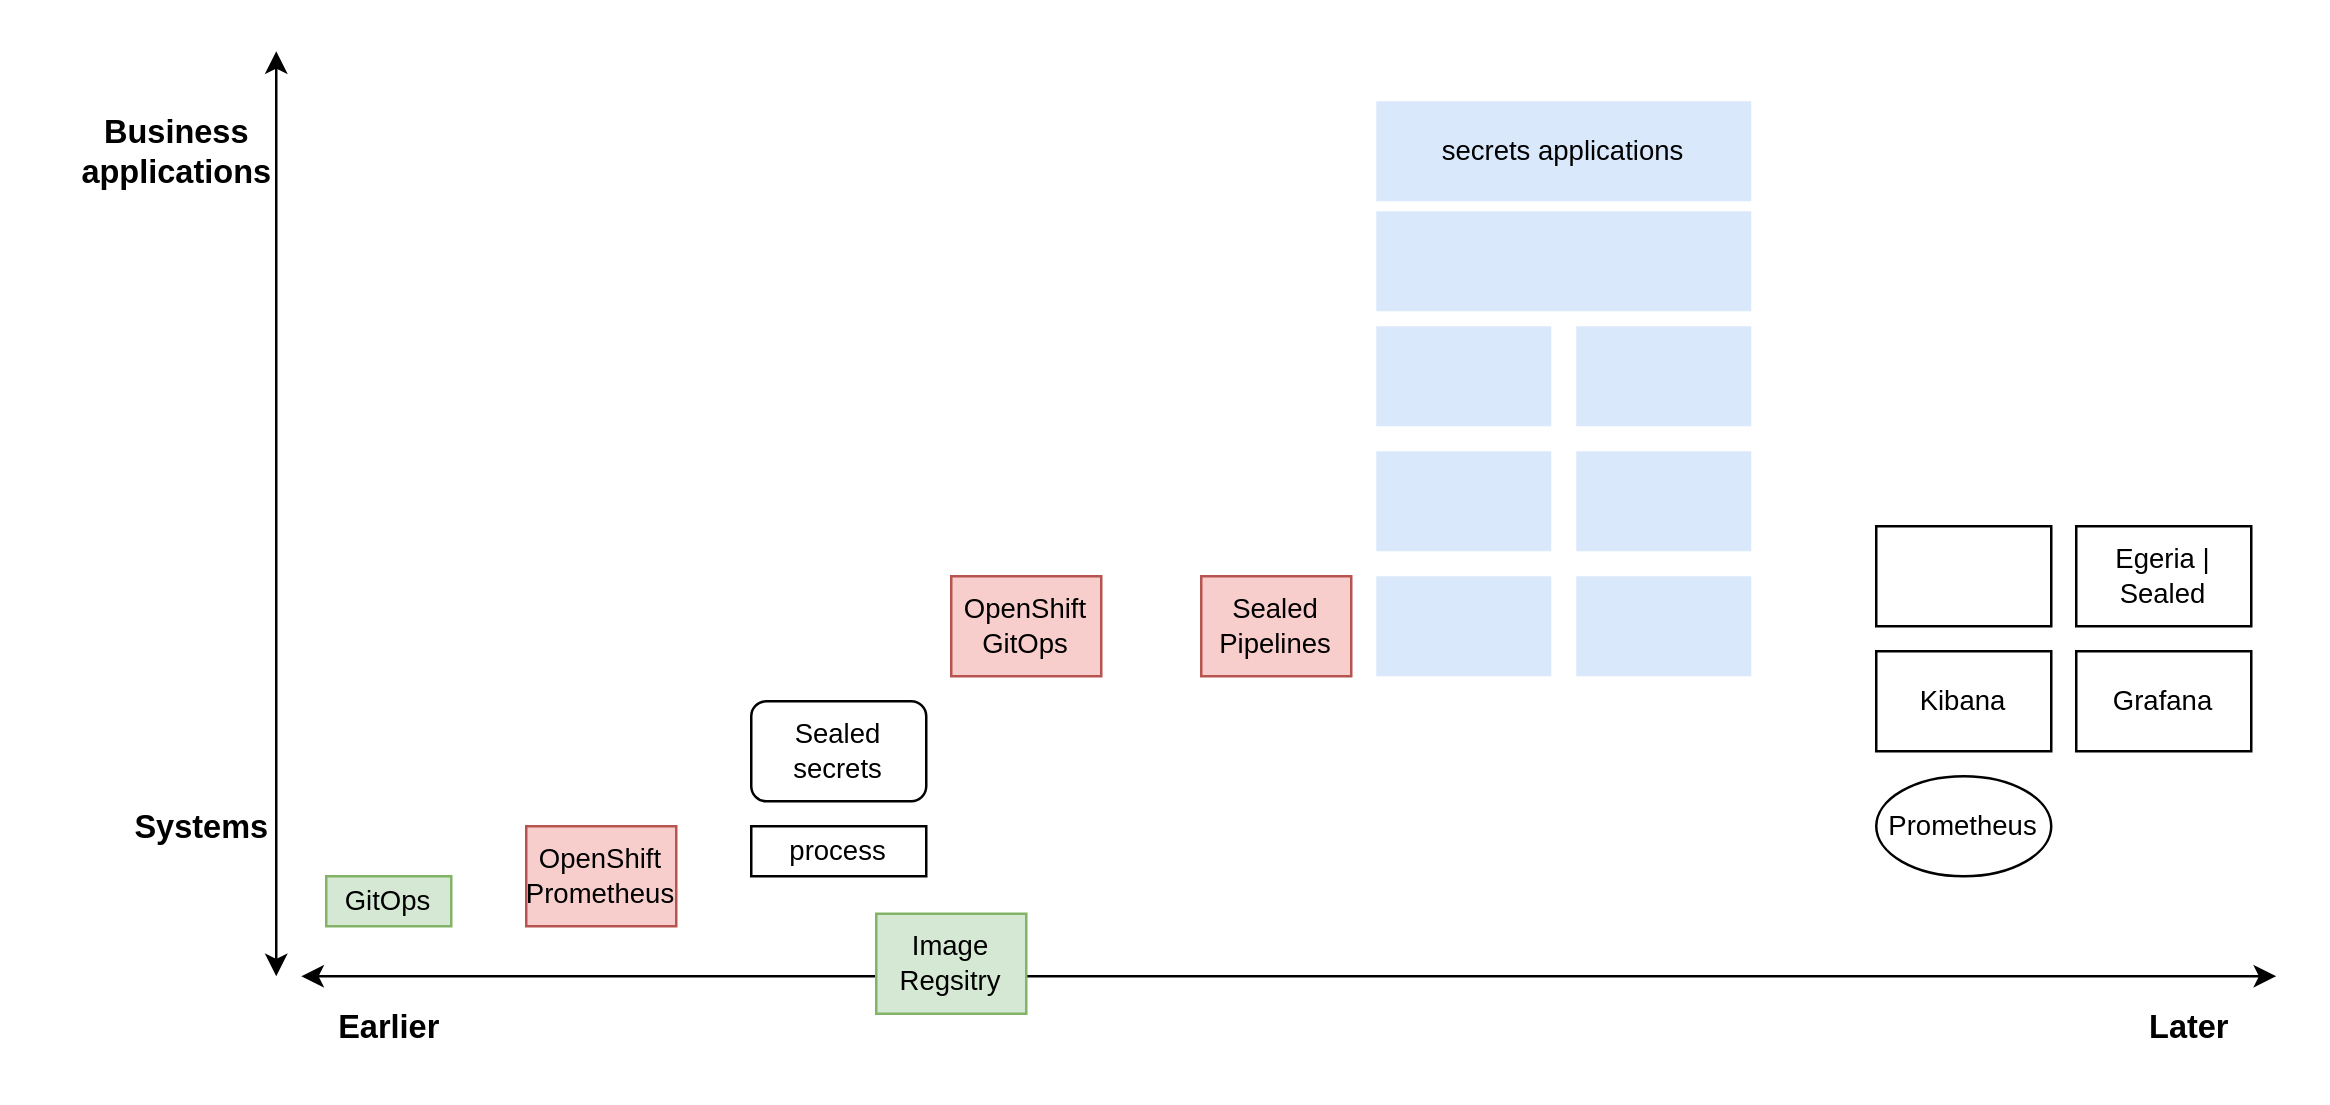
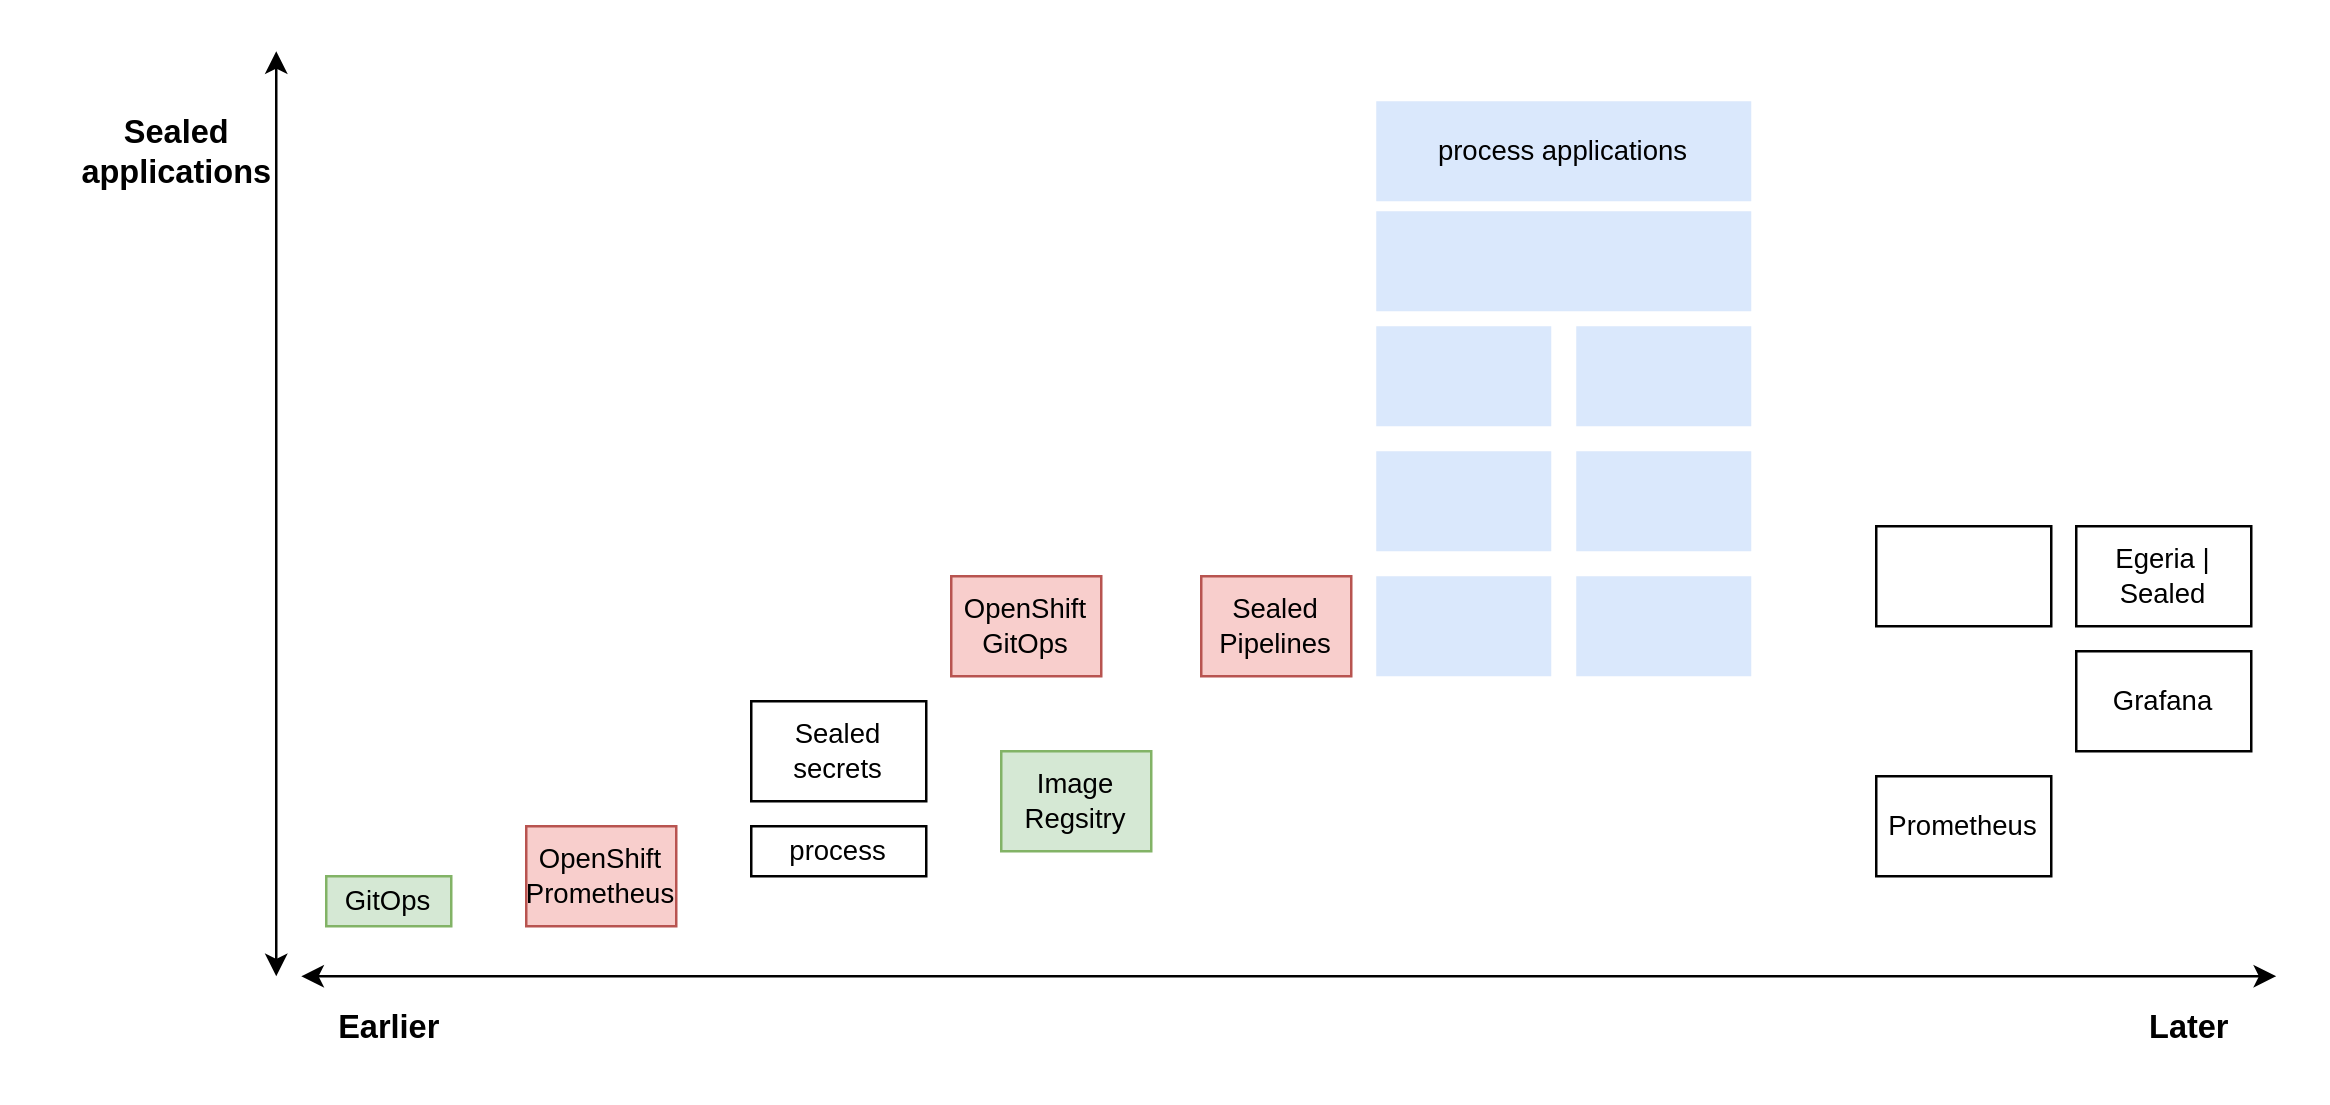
(178, 151) -> (178, 151)
(1564, 151) -> (1564, 151)
(1964, 701) -> none
(839, 751) -> (839, 751)
(201, 826) -> none
(1964, 826) -> (1964, 826)
(951, 964) -> (1076, 801)
